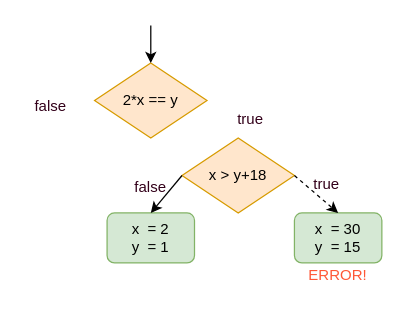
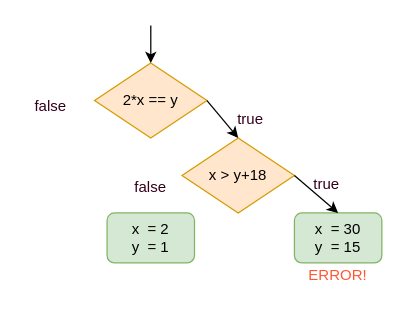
none -> (220, 116)
(169, 191) -> none
(312, 191) -> (312, 191)
